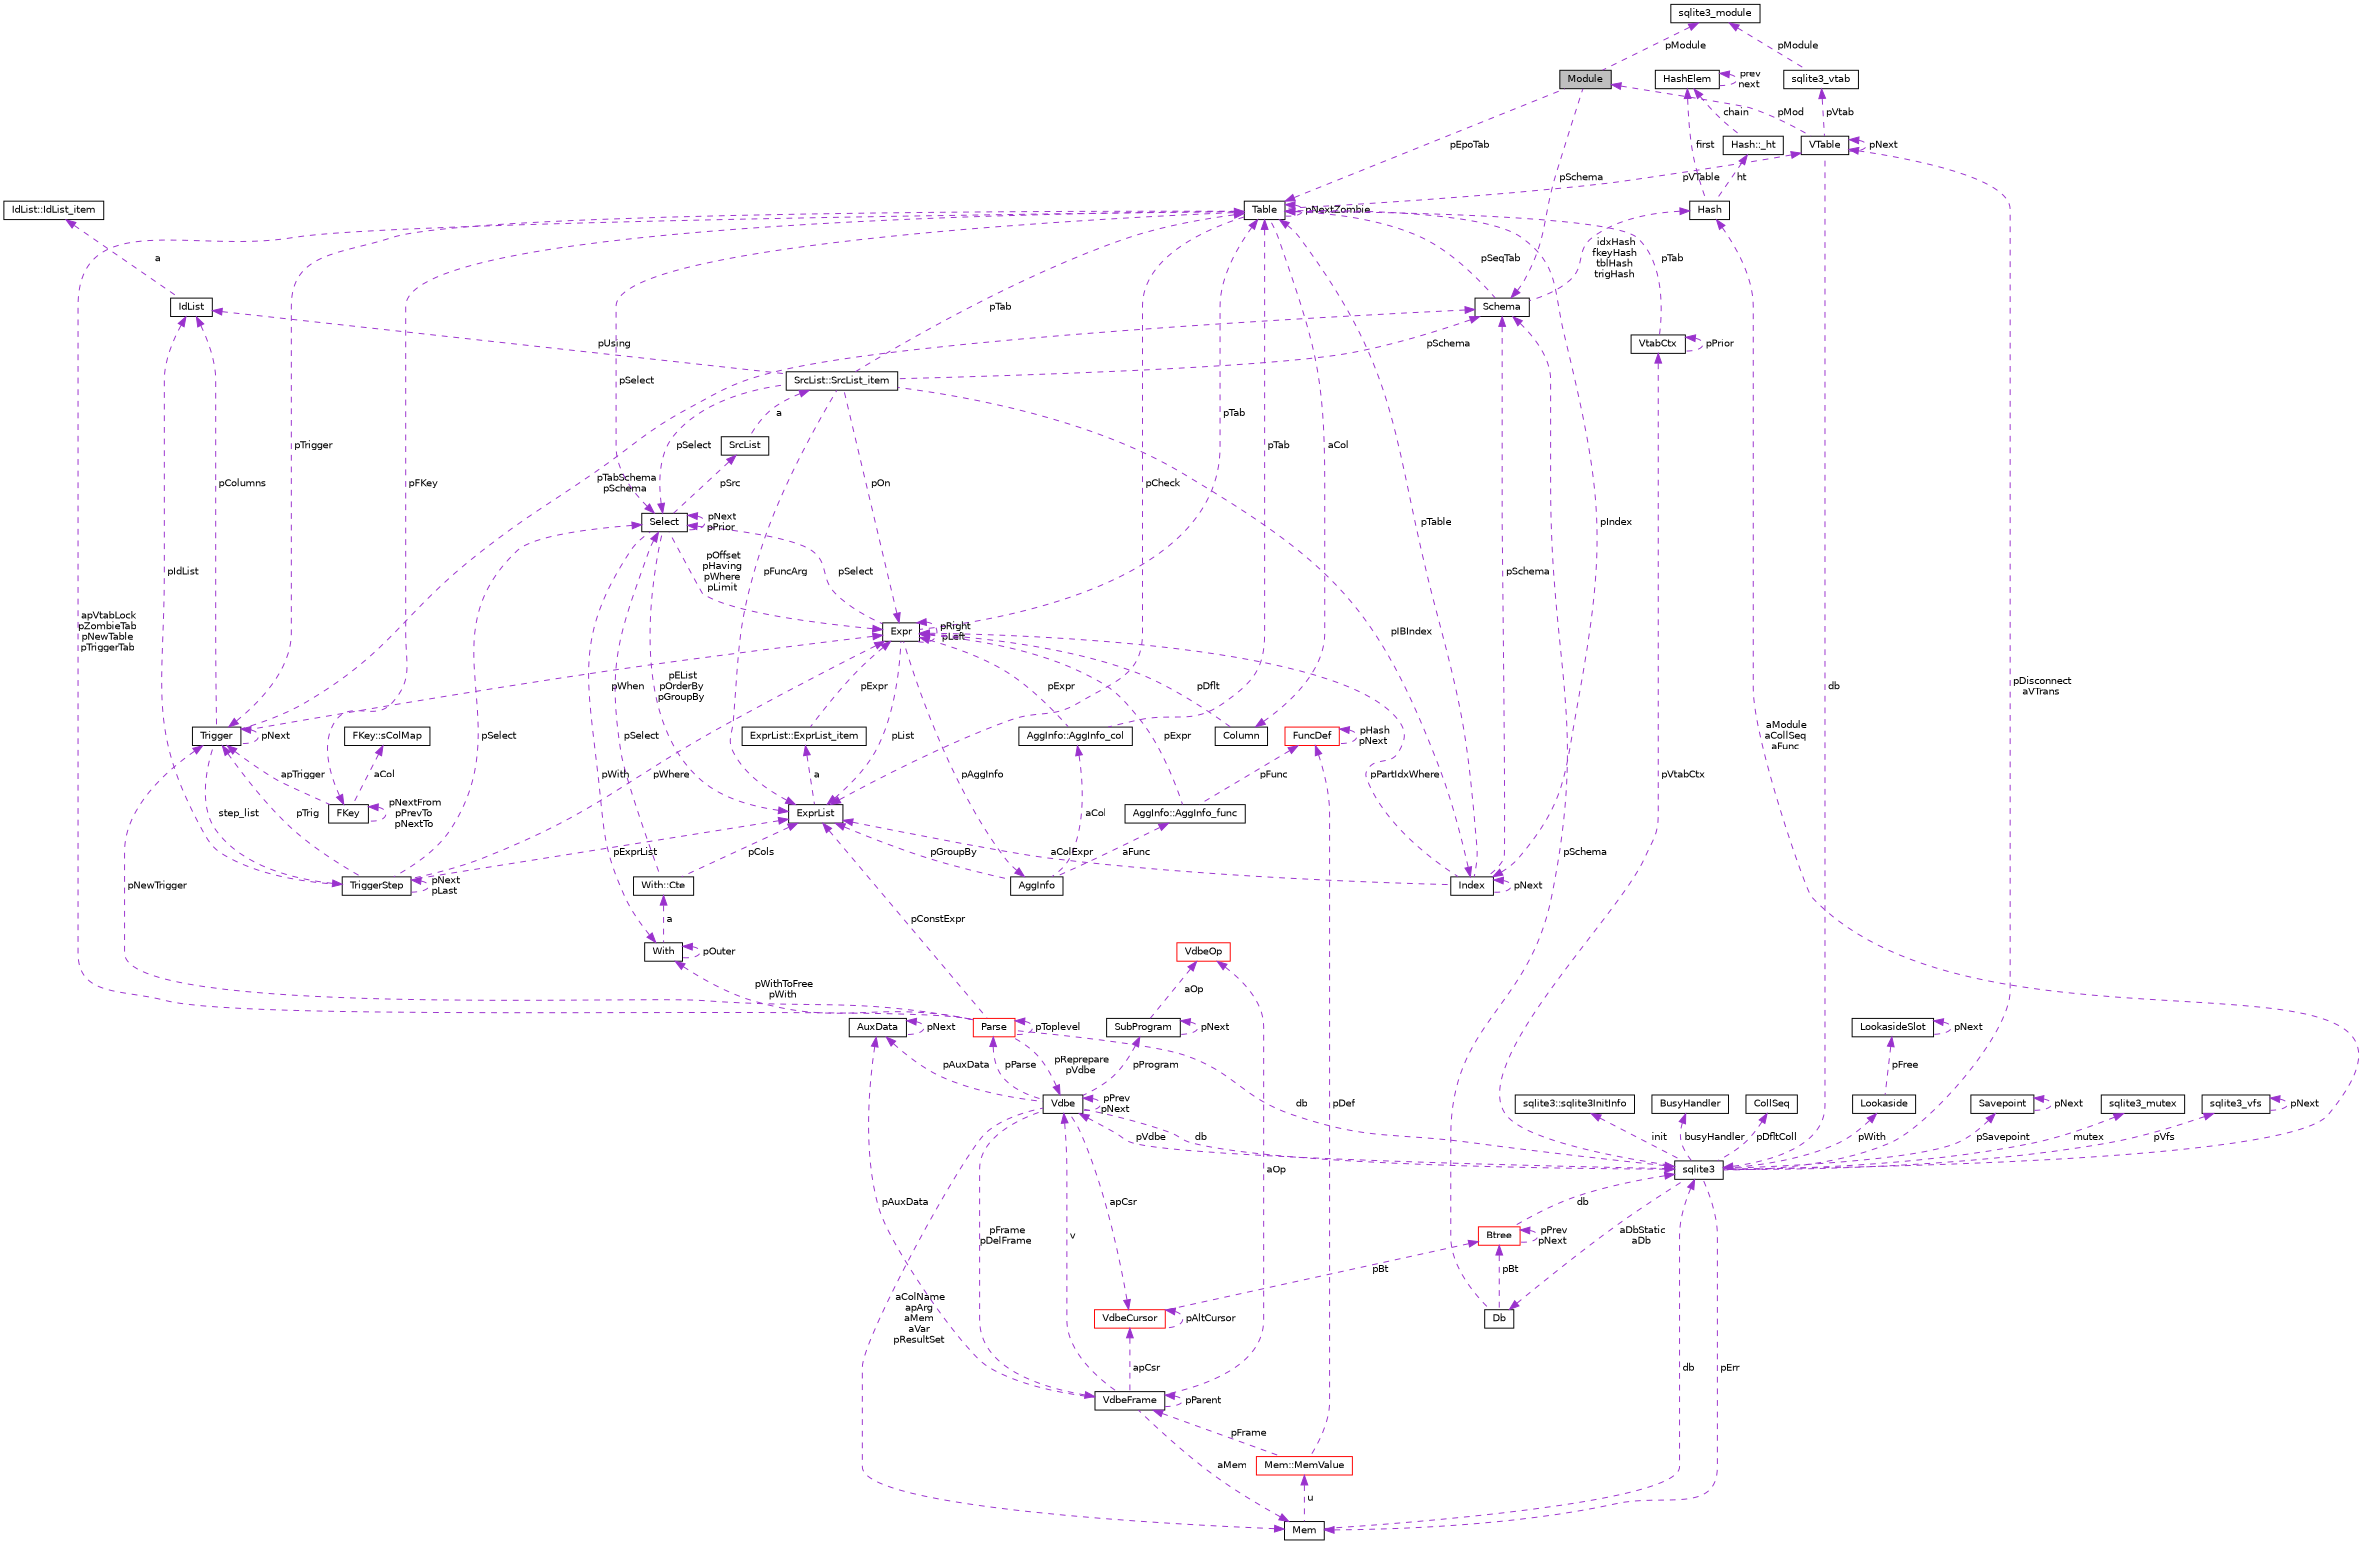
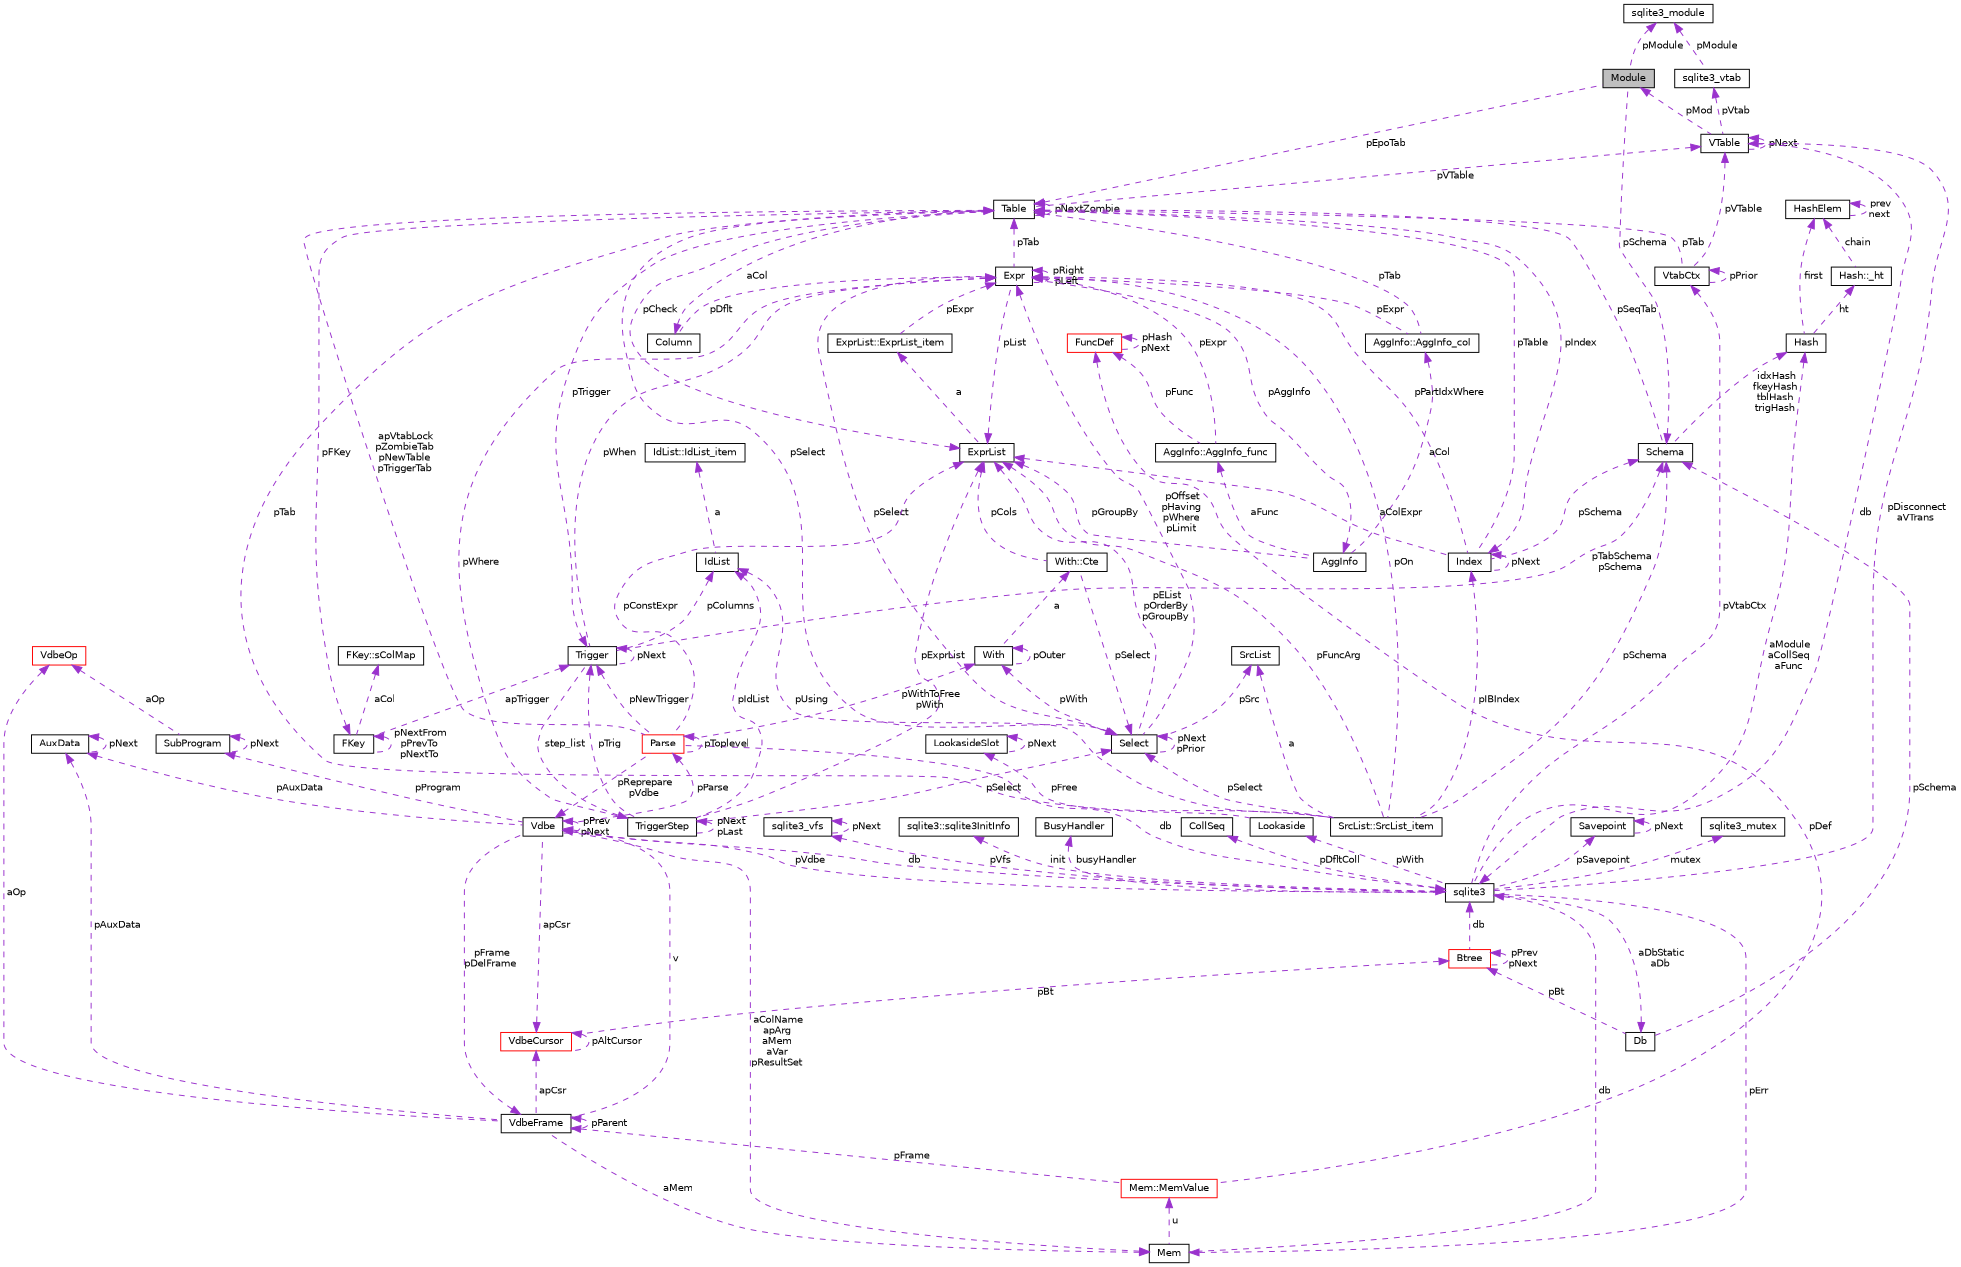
none -> (1719, 218)
(771, 410) -> (1284, 756)
